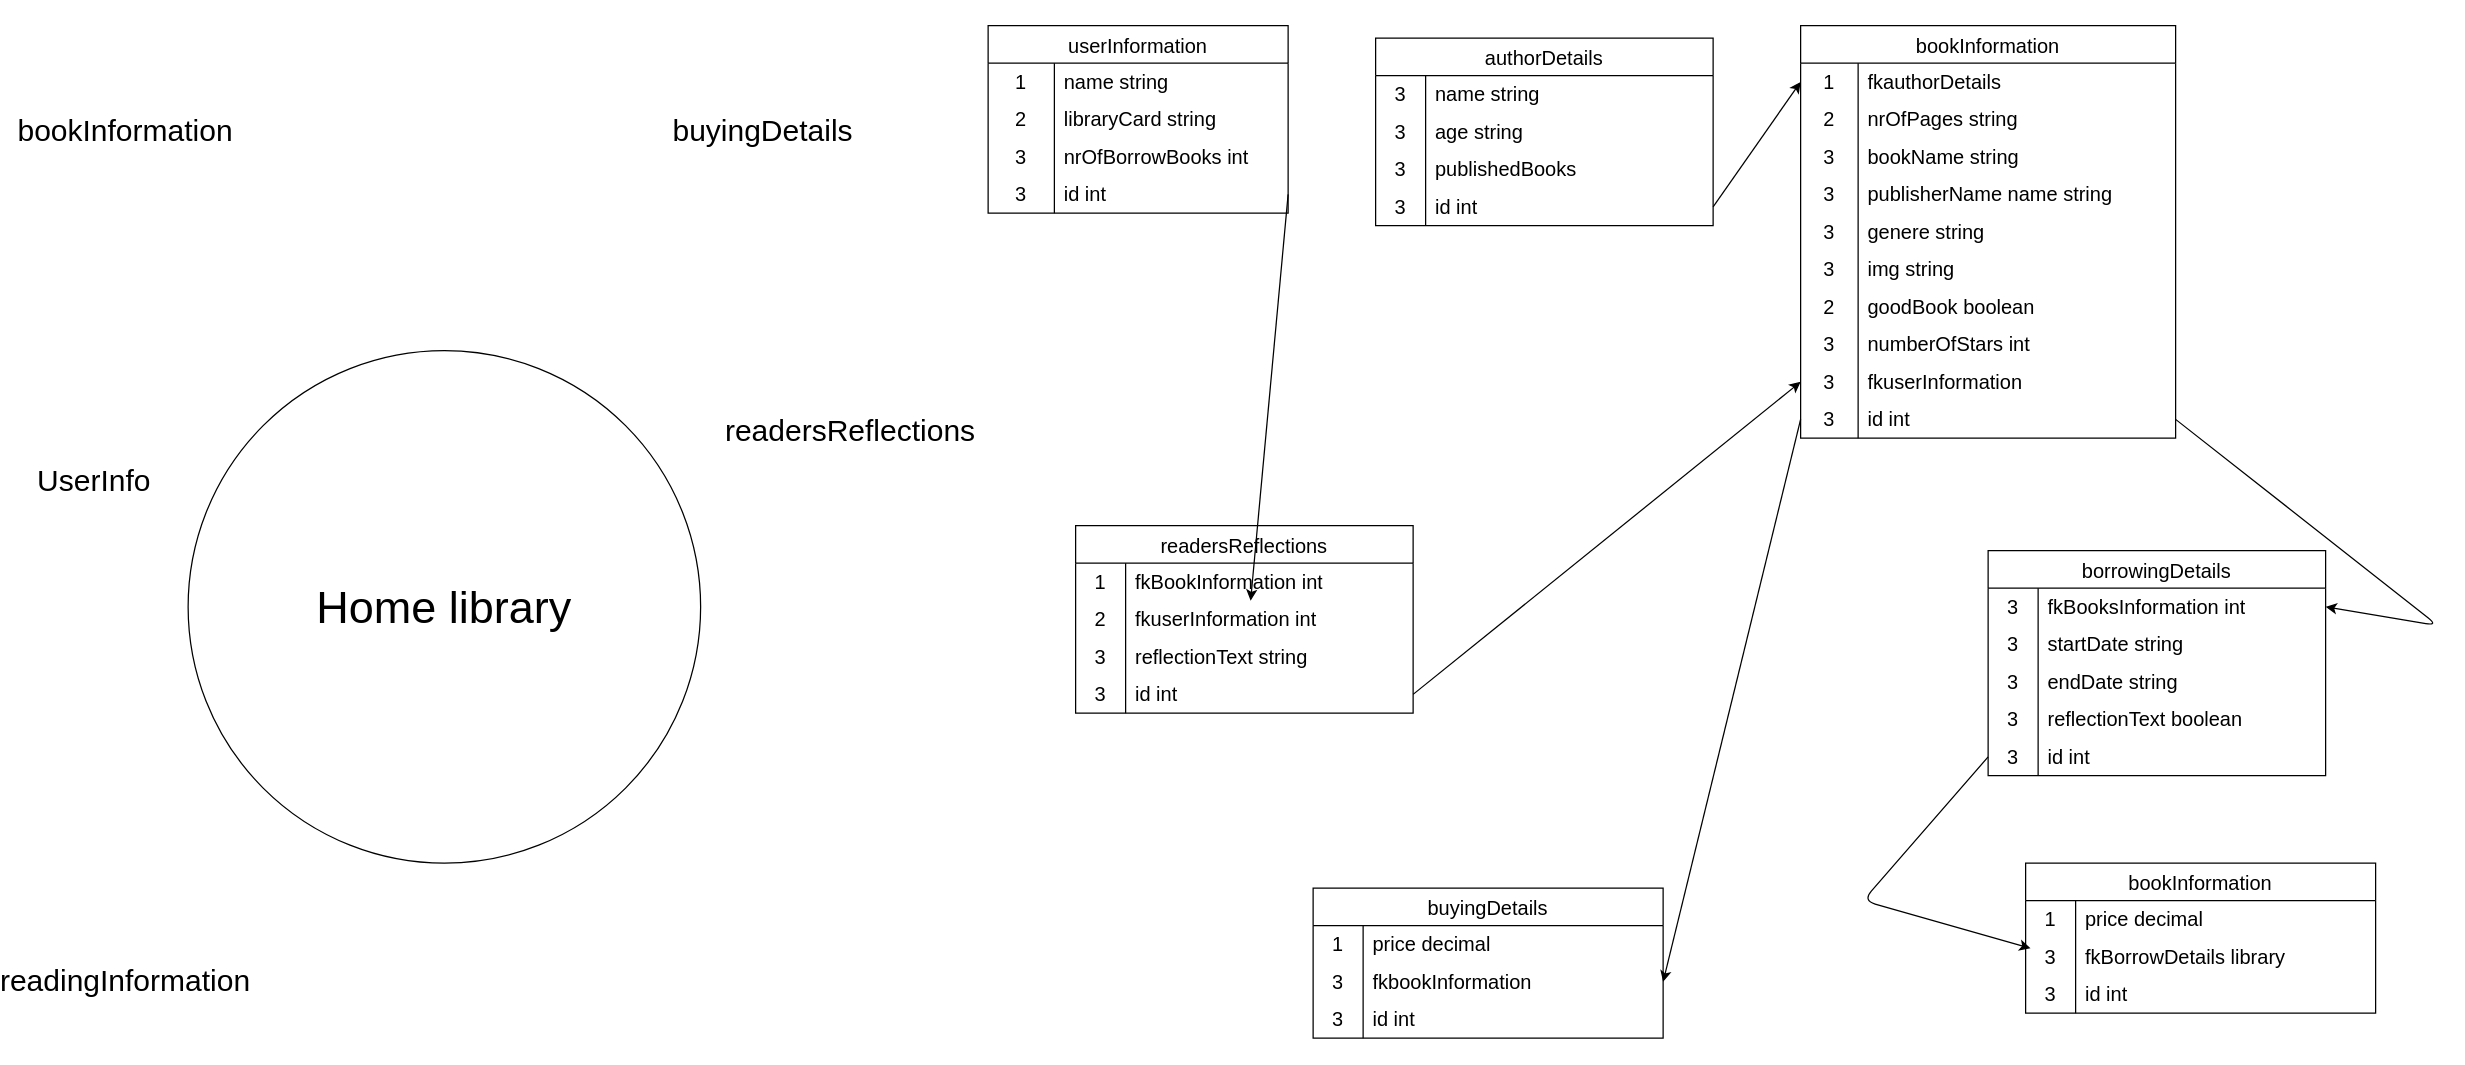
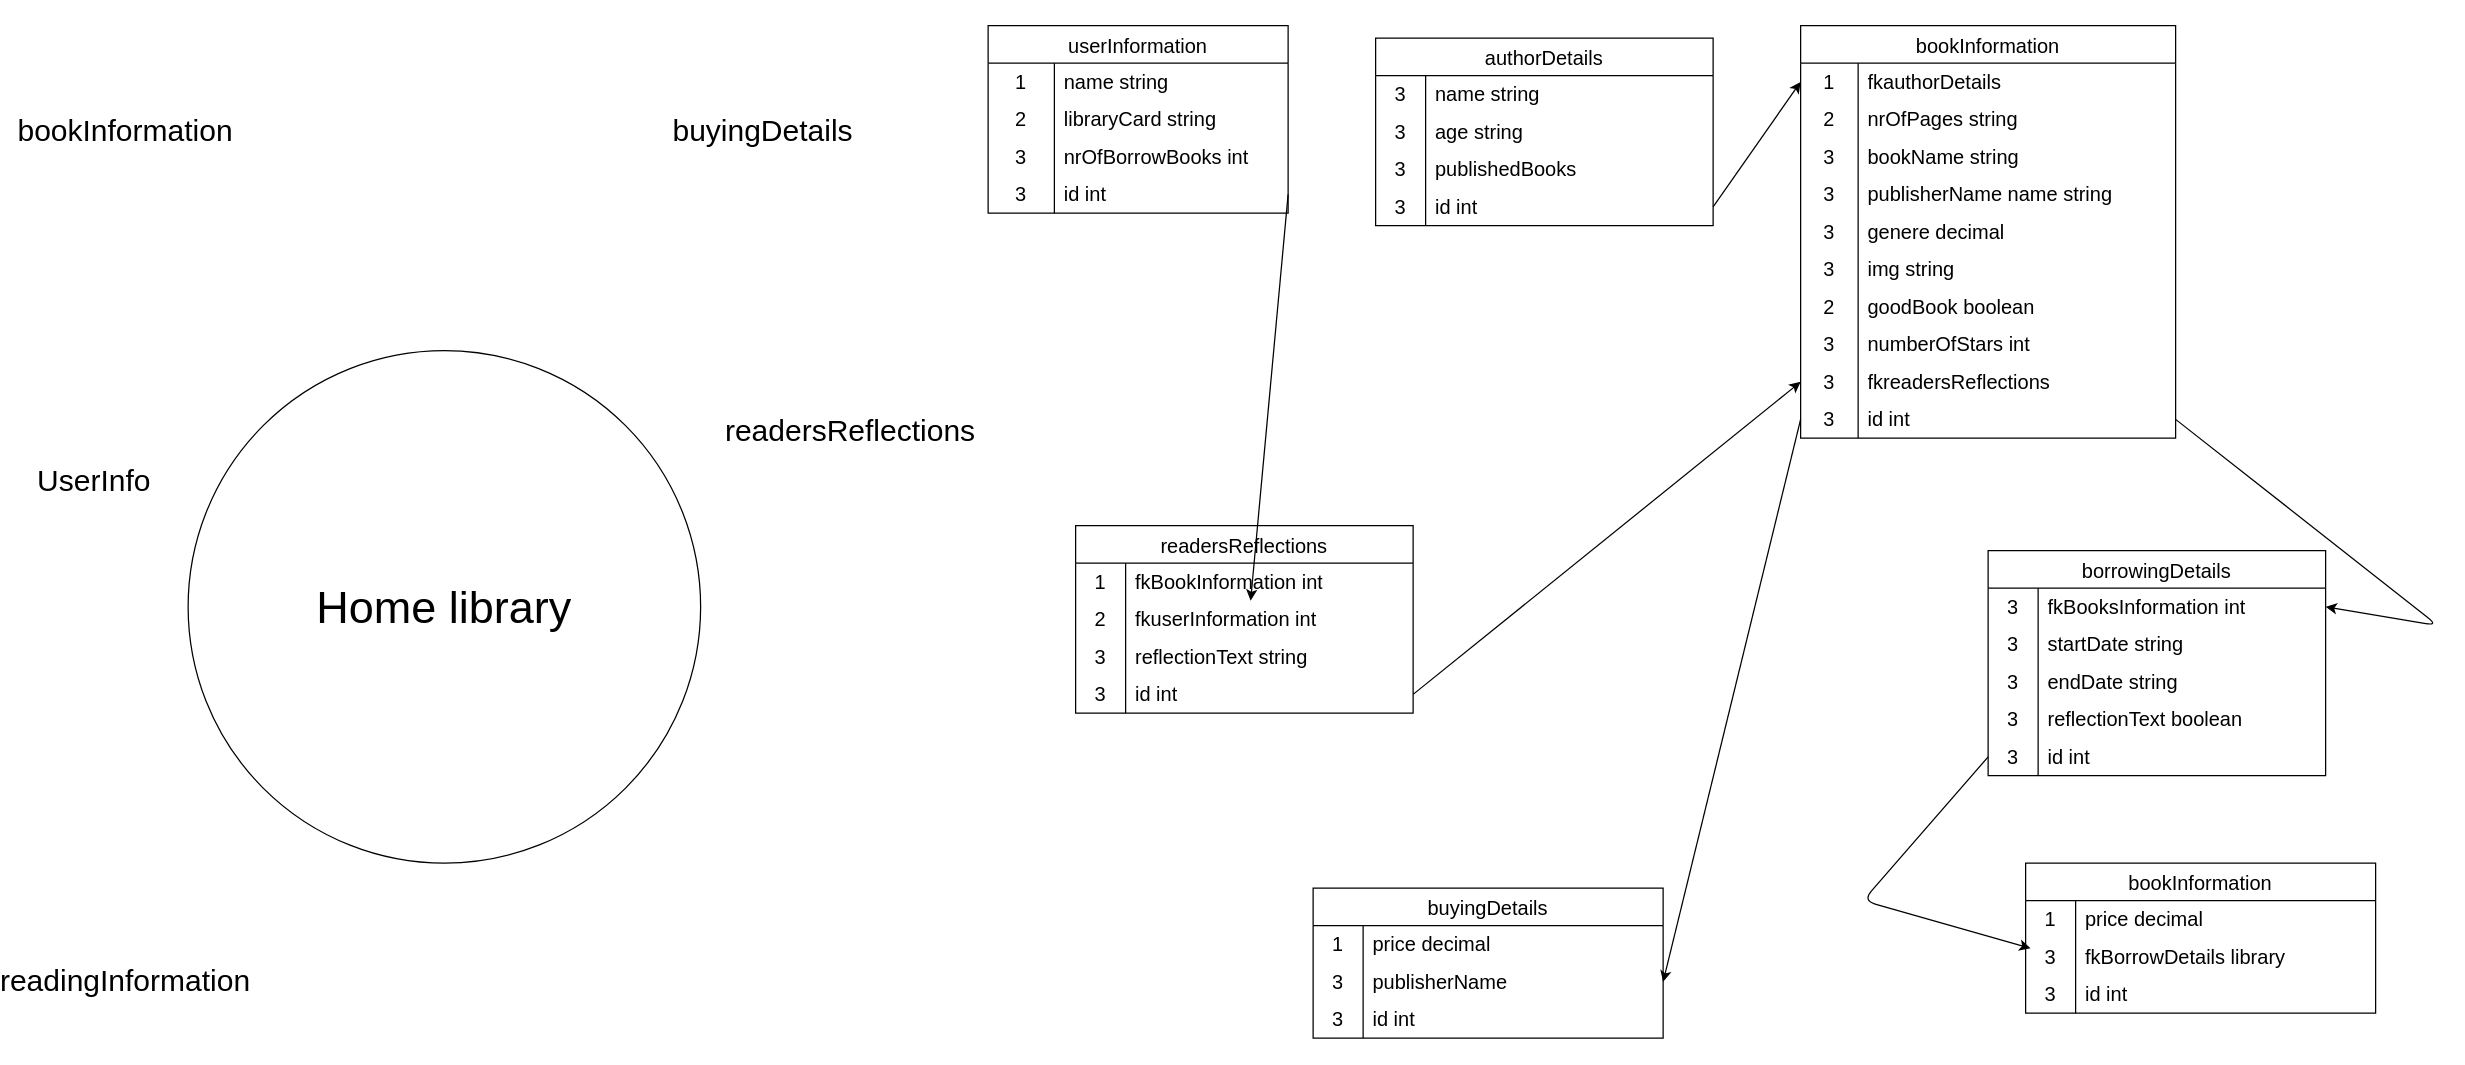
(1936, 232) -> (1939, 232)
(1961, 382) -> (1975, 382)
(1466, 982) -> (1441, 982)
